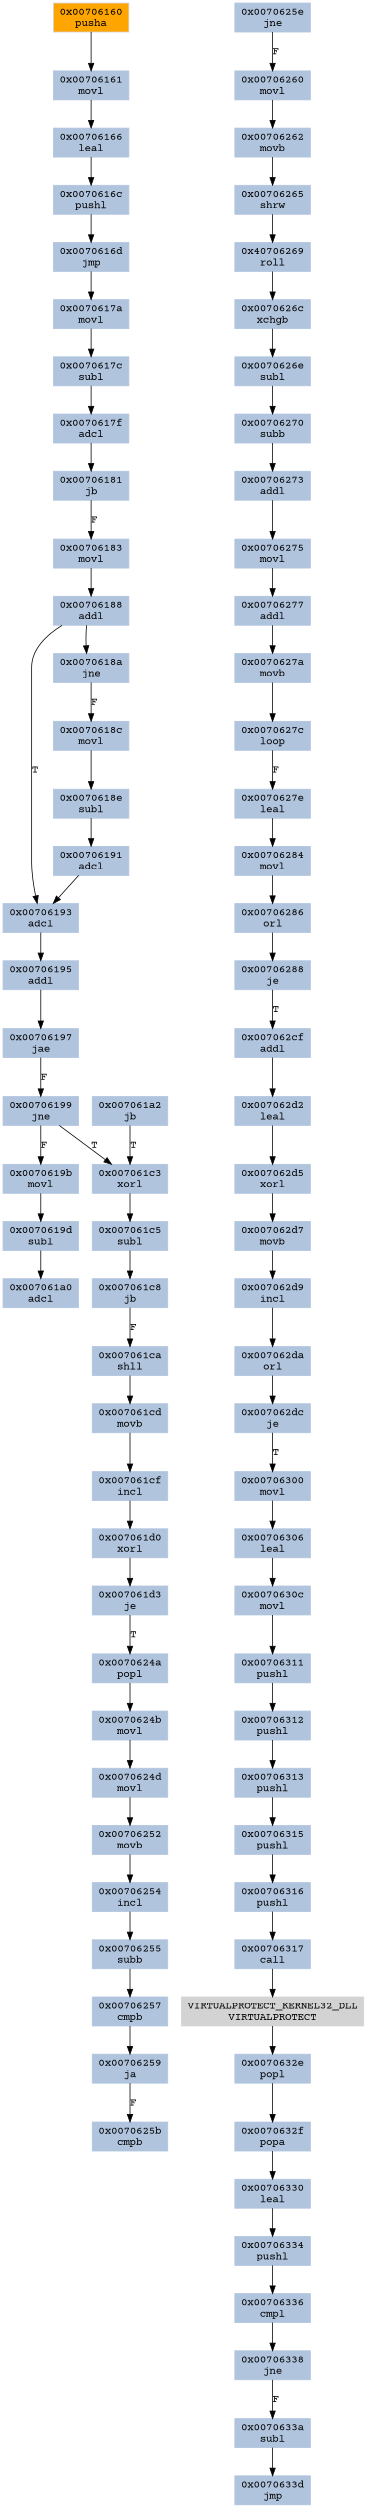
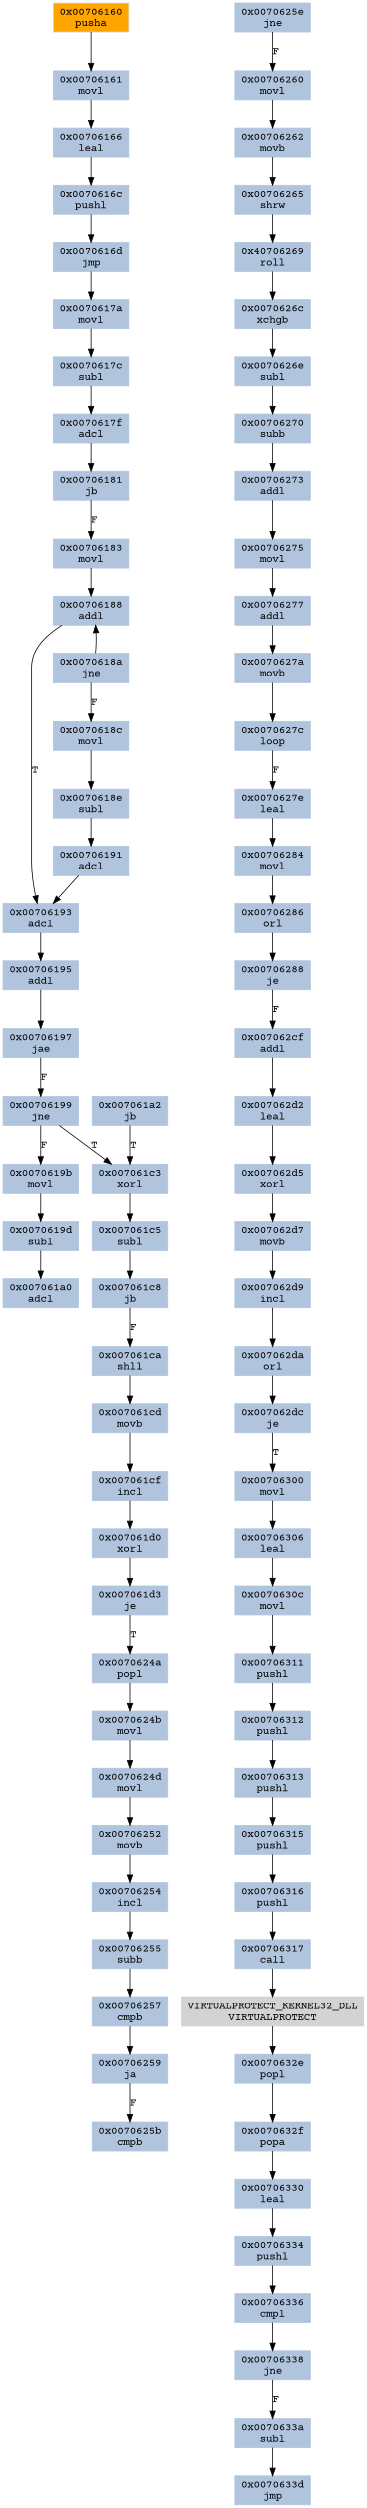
(86, 635) -> (96, 643)
(276, 1009) -> (276, 1009)
